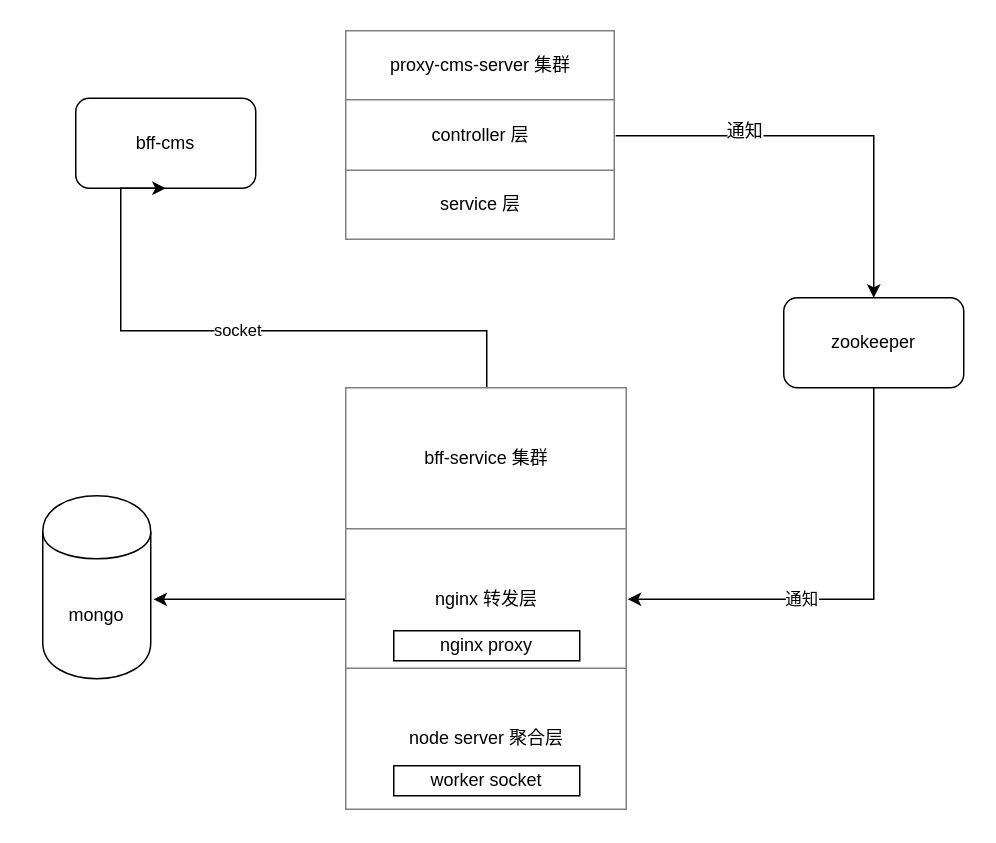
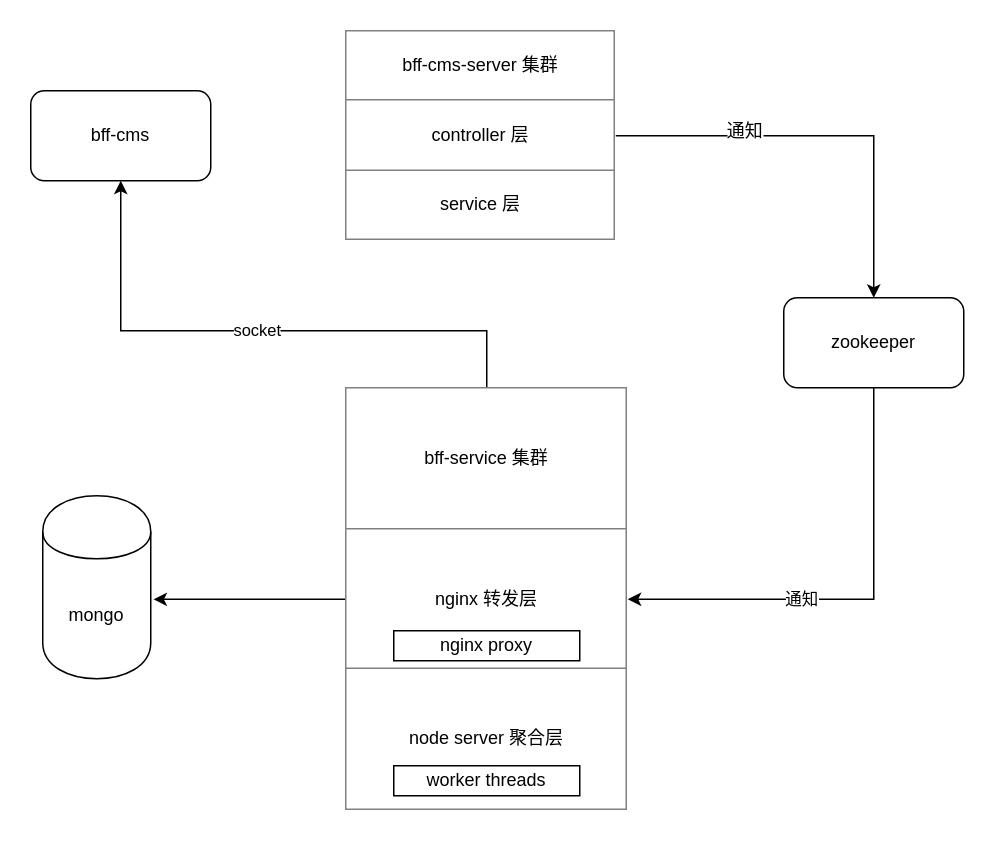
(447, 63) -> (437, 63)
(166, 143) -> (121, 136)
(487, 781) -> (487, 781)
